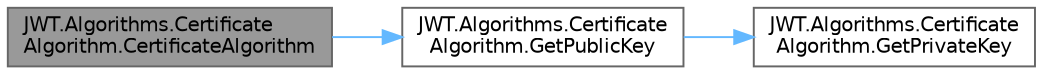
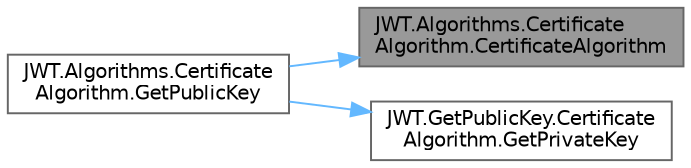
(357, 37) -> (314, 63)
(894, 37) -> (521, 131)
